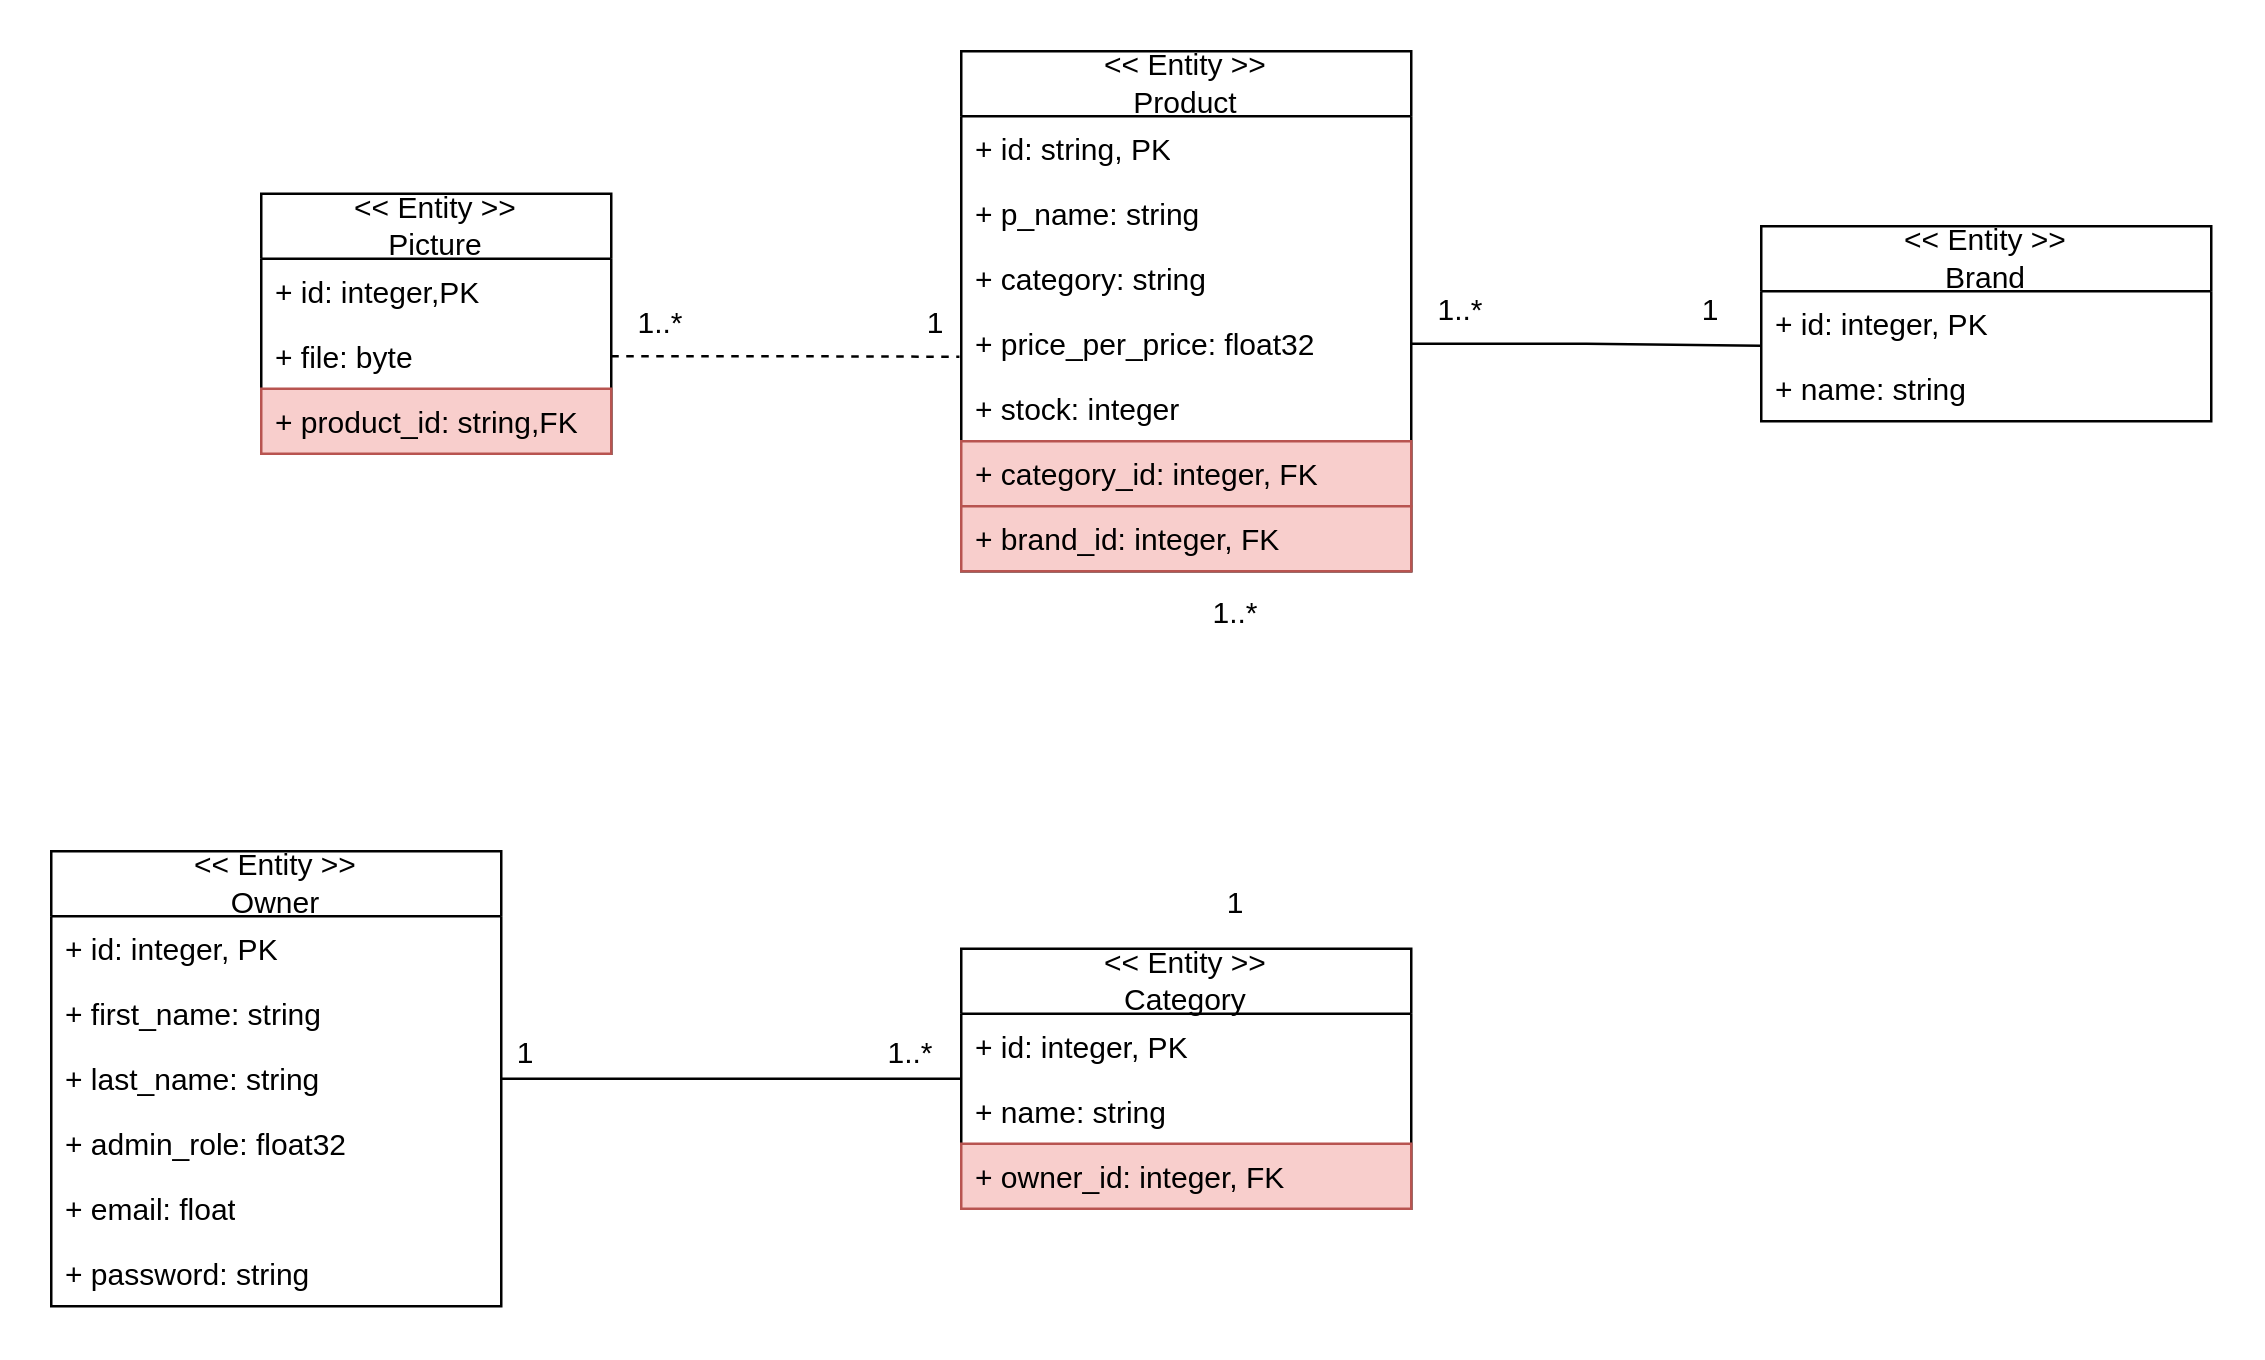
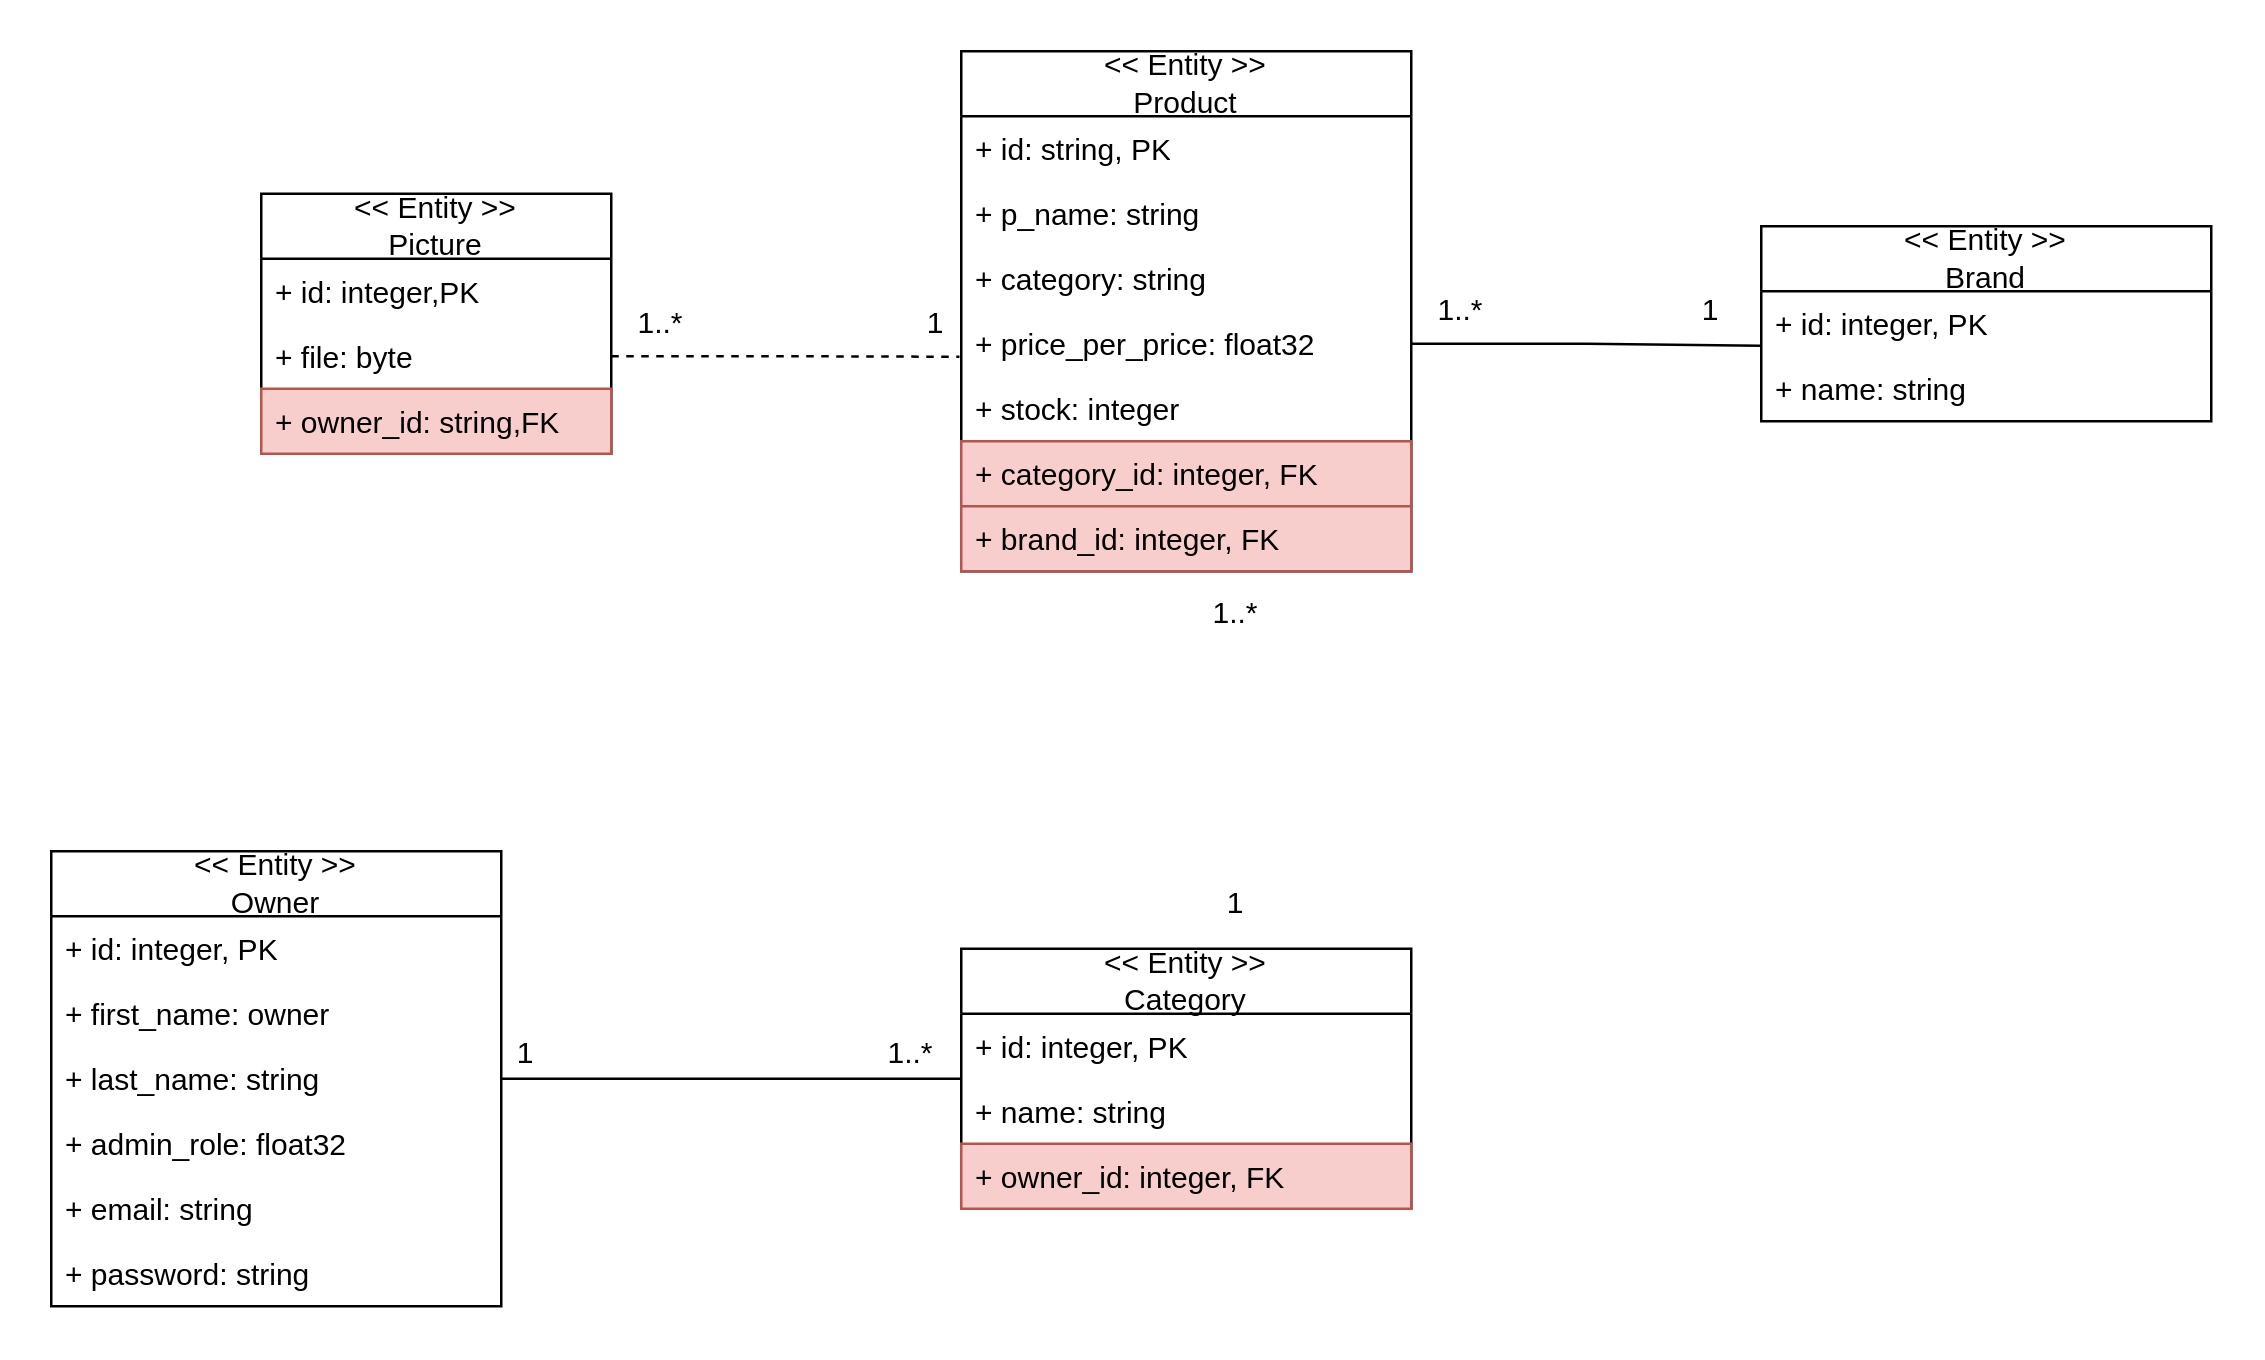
(439, 442) -> (429, 424)
(215, 1017) -> (210, 1017)
(160, 1212) -> (169, 1212)
